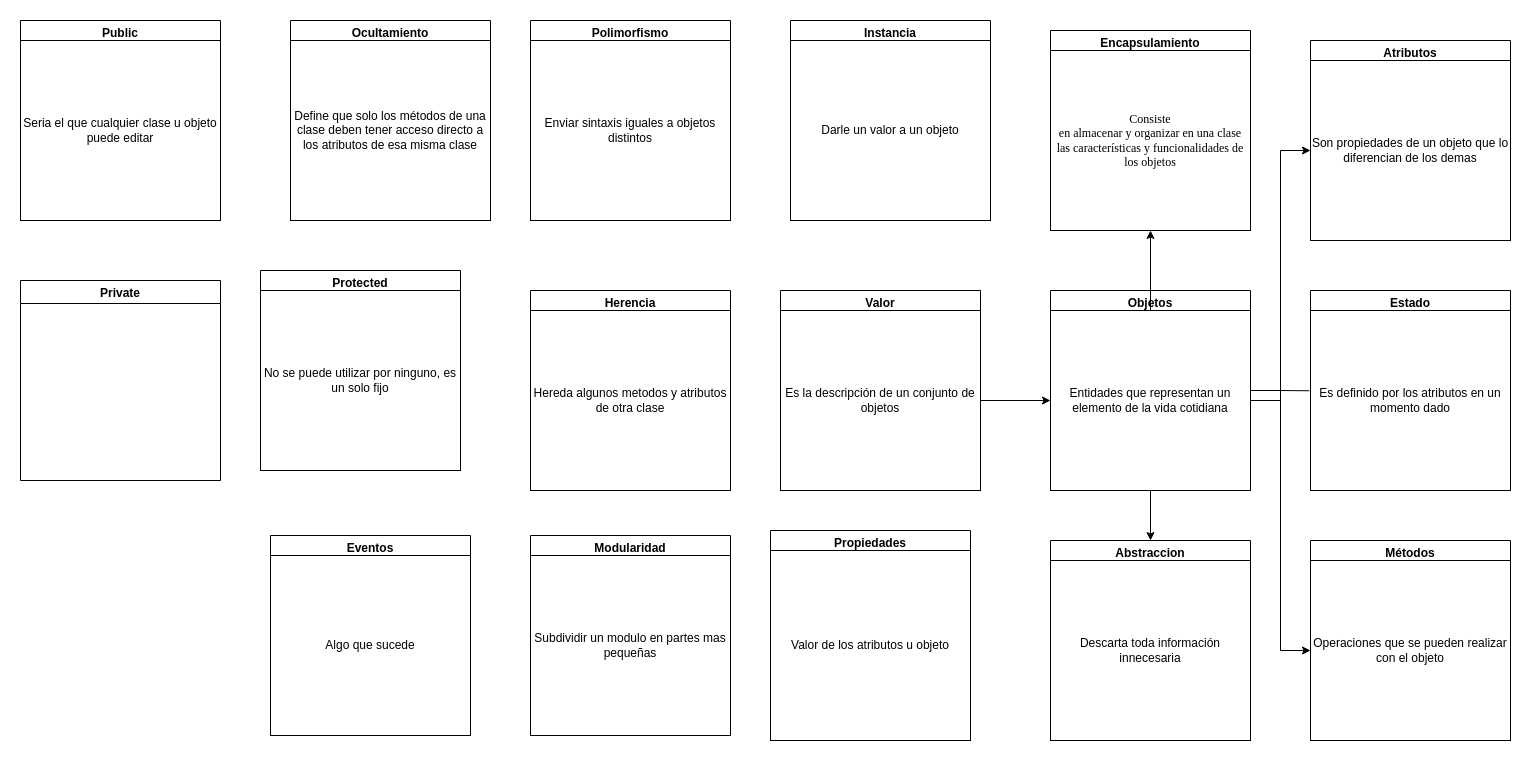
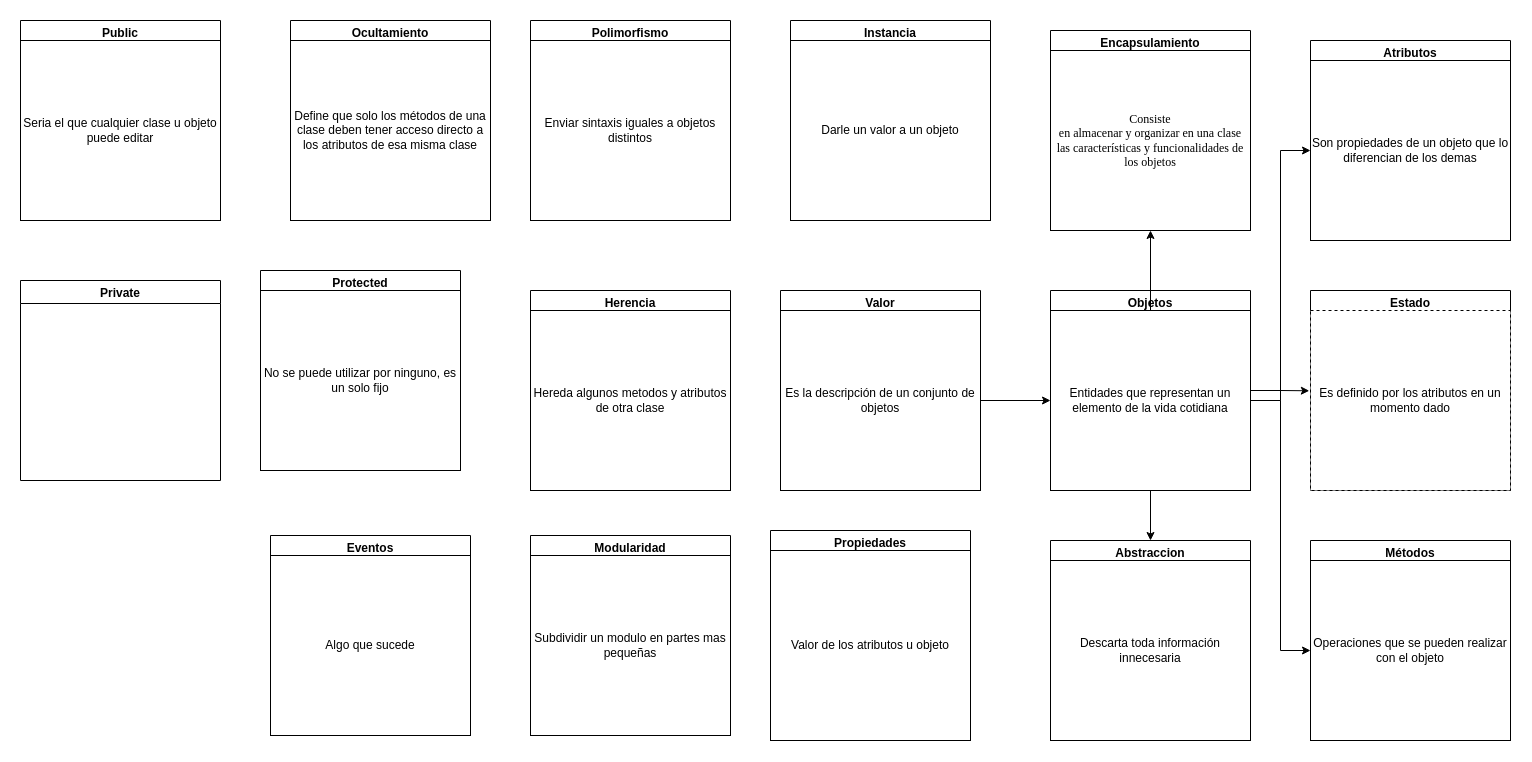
(1303, 391) -> (1301, 391)
(1411, 401) -> (1411, 401)
